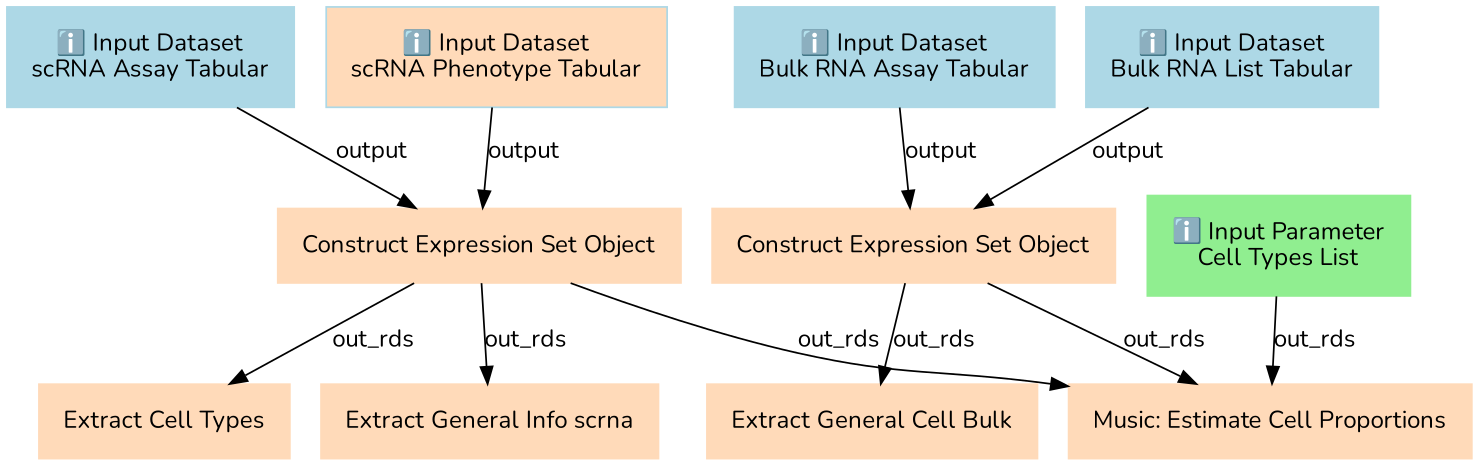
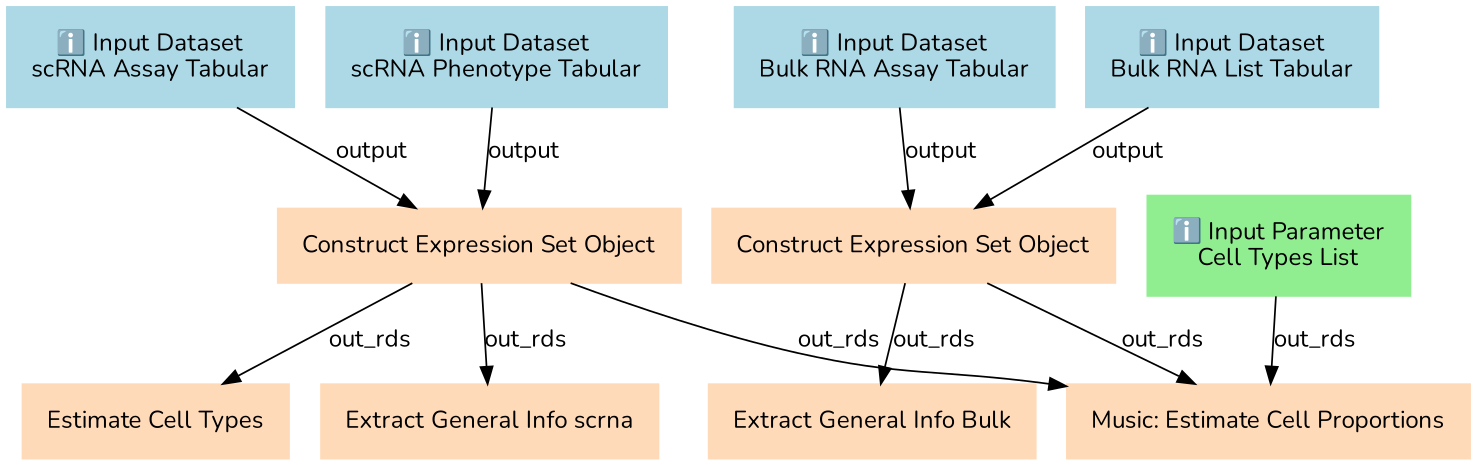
(497, 57) -> (497, 57)
(164, 421) -> (156, 421)
(872, 421) -> (872, 421)
